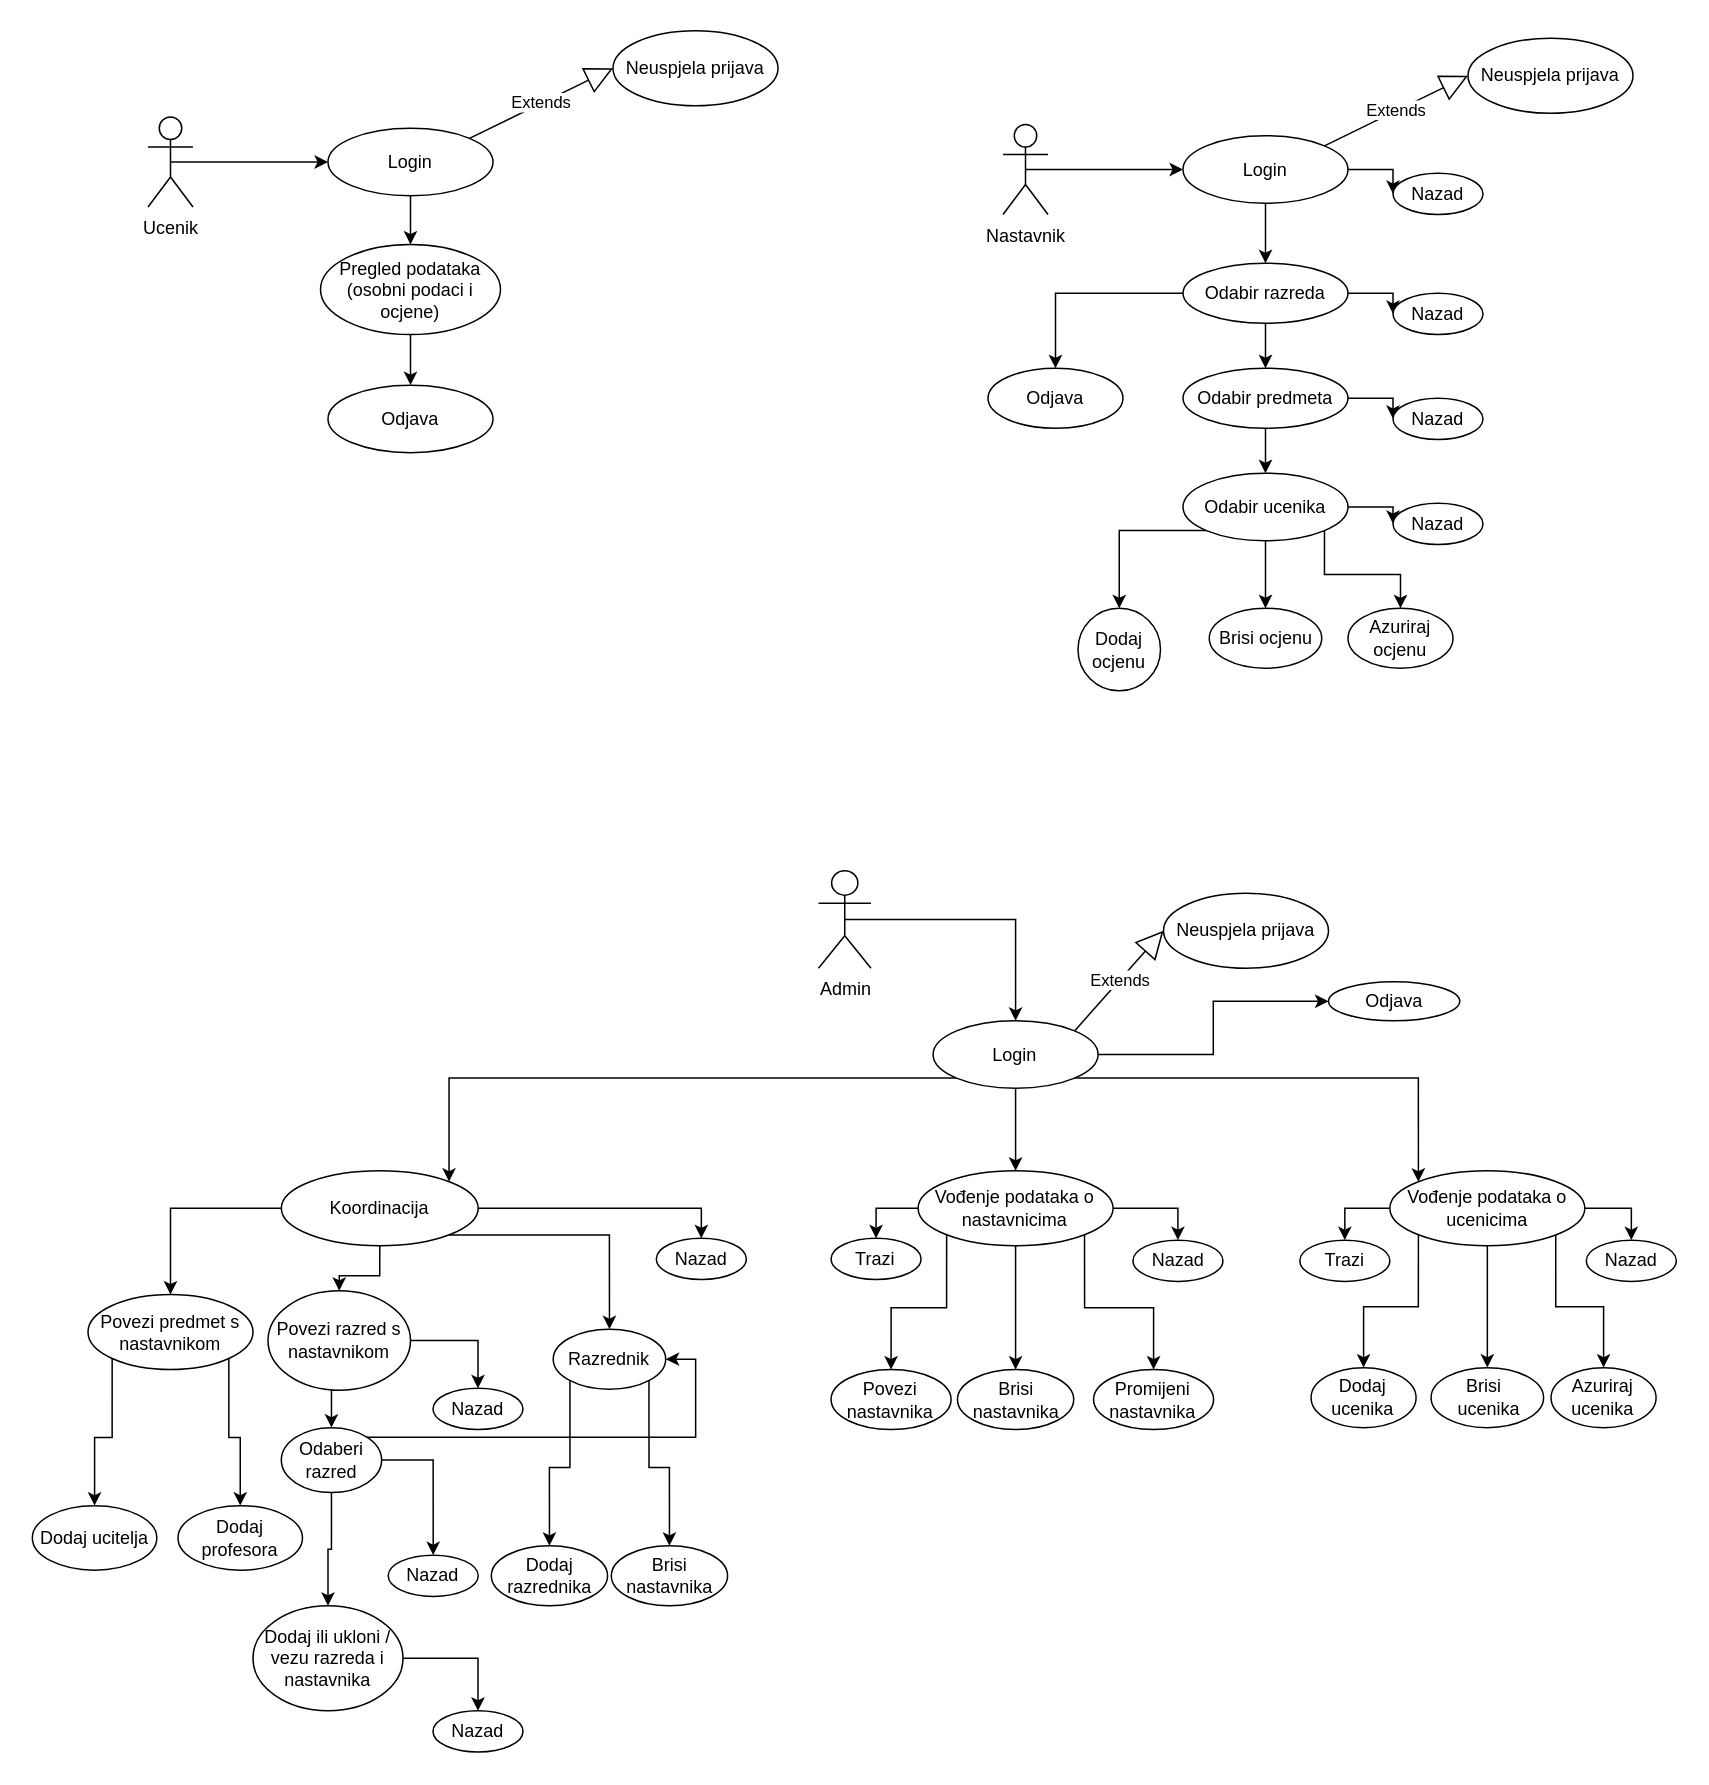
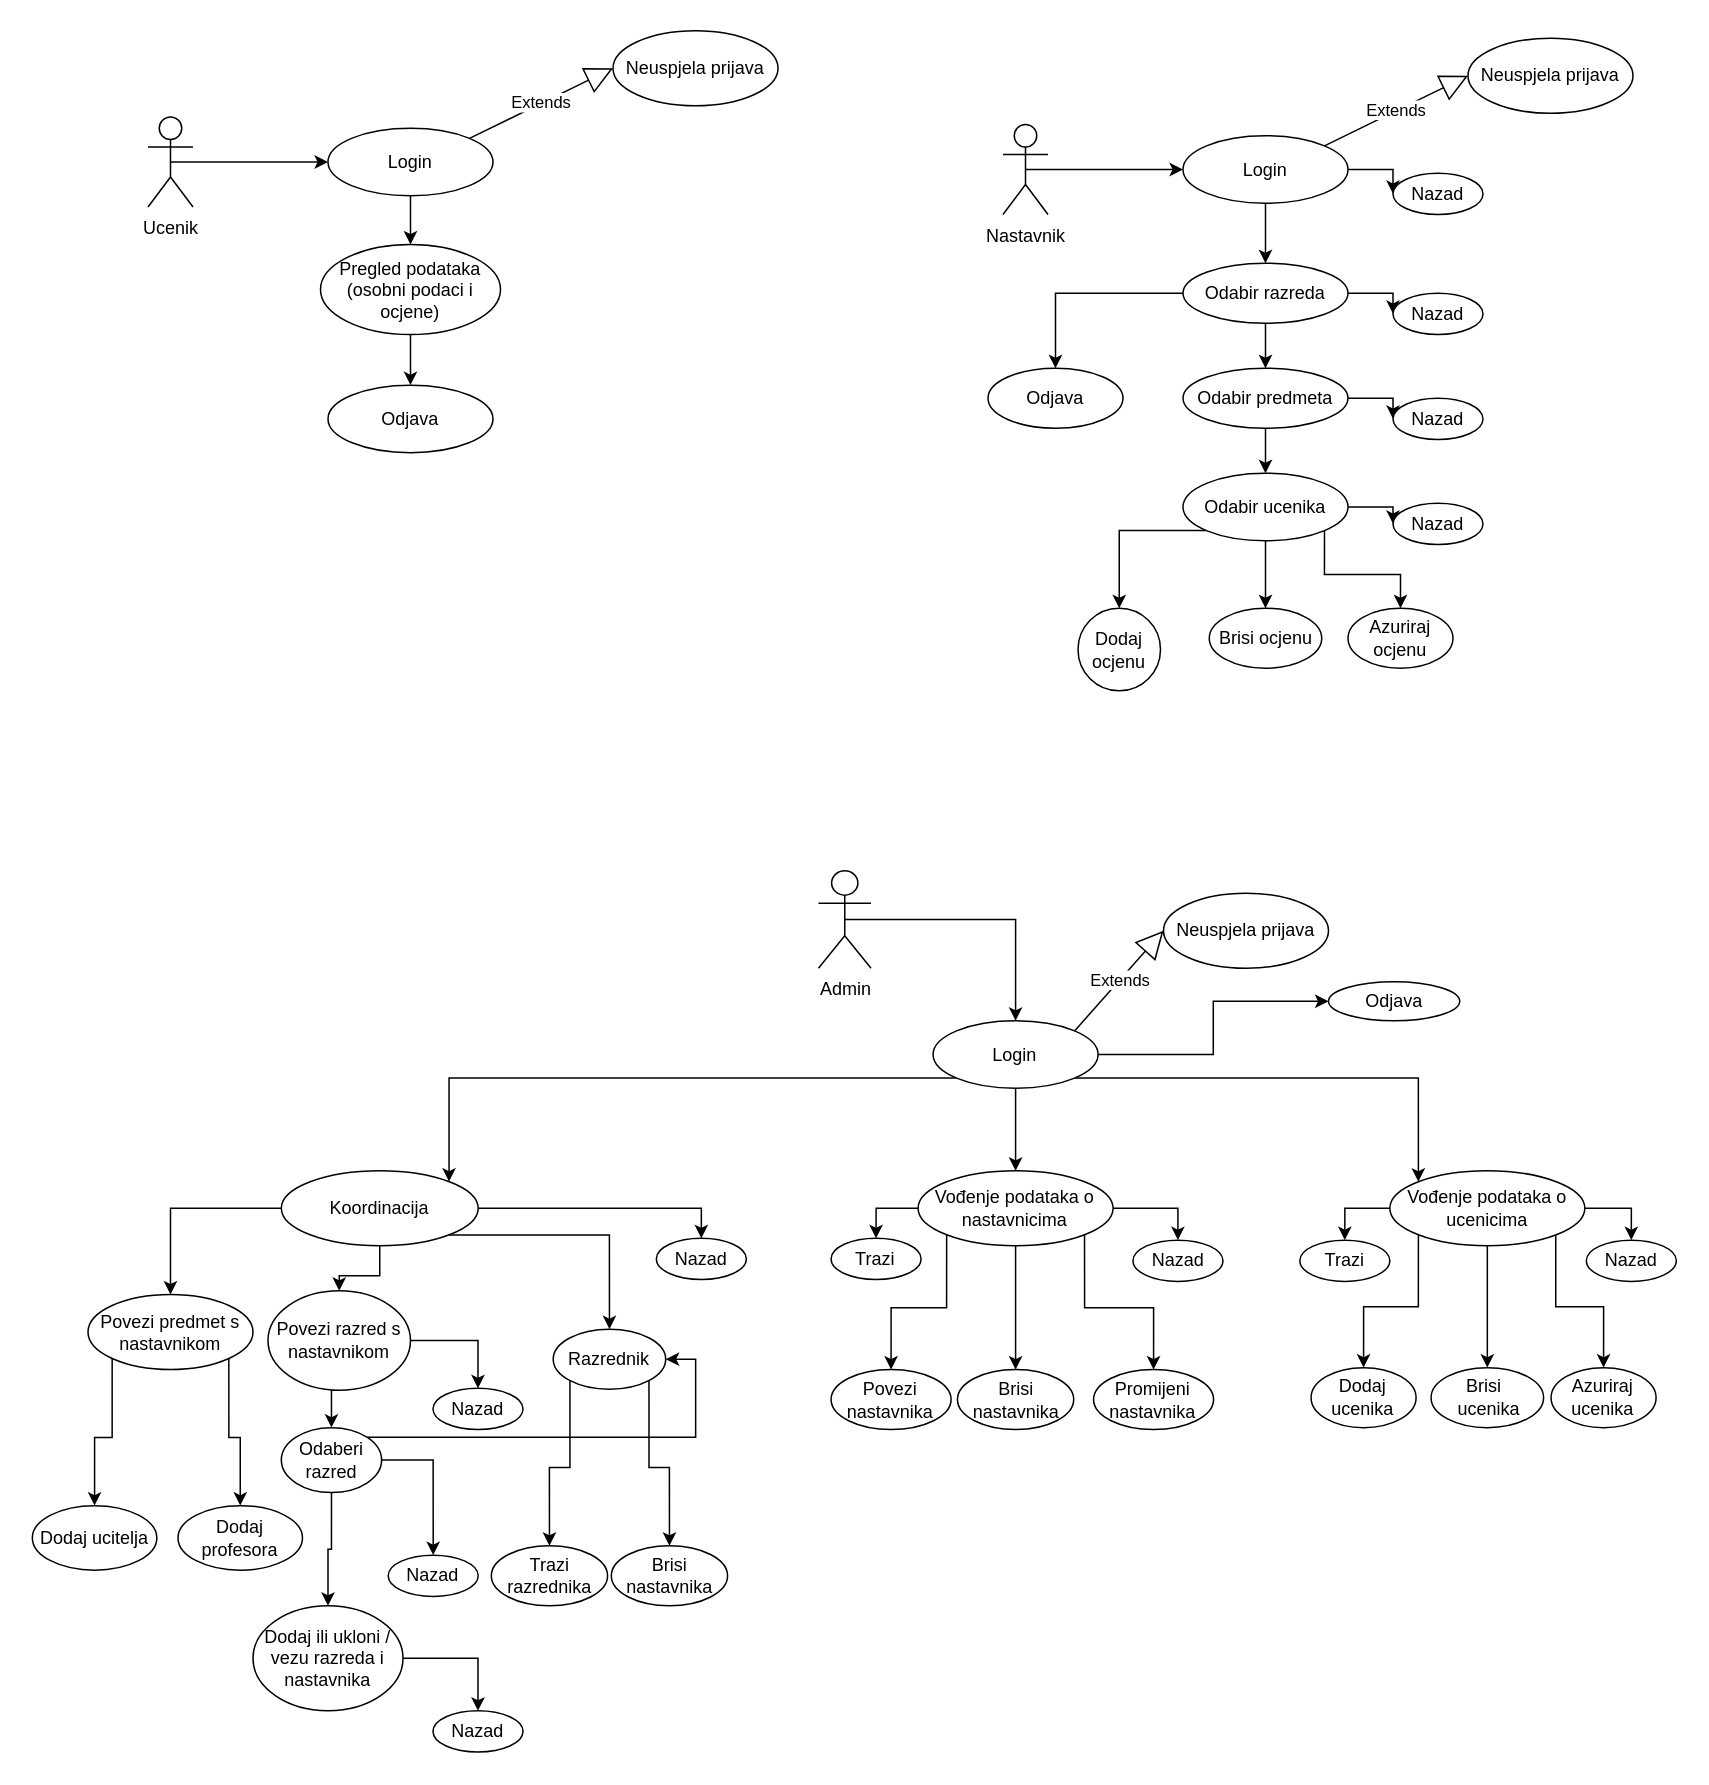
(550, 1576) -> (550, 1576)
